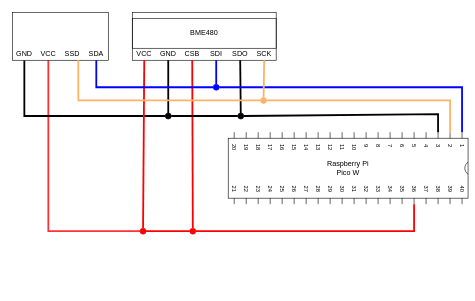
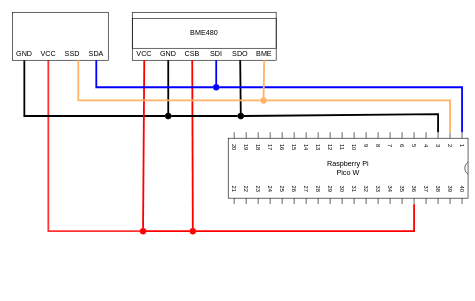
(264, 54) -> (264, 54)
